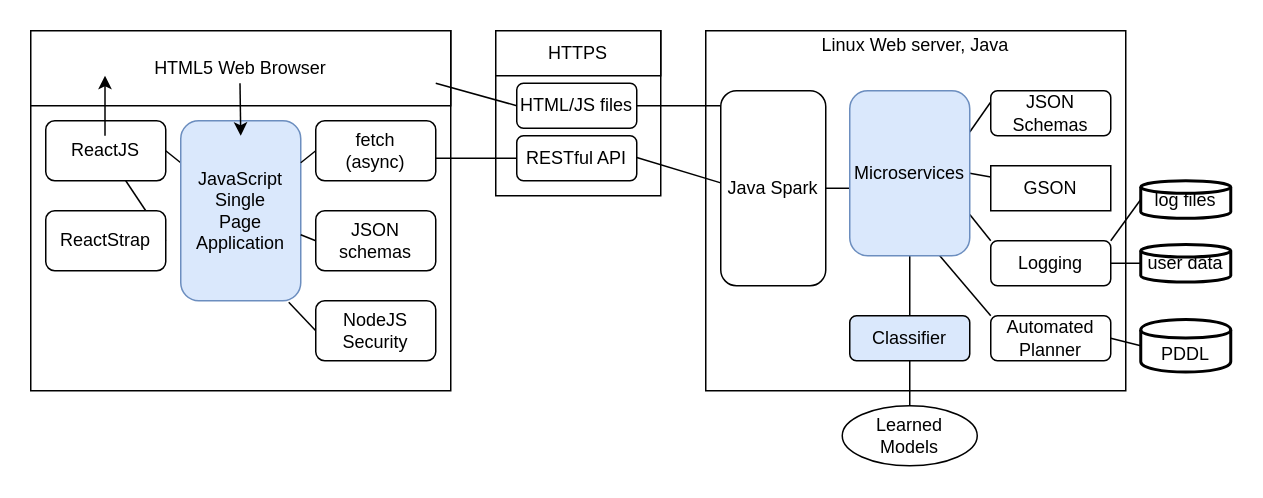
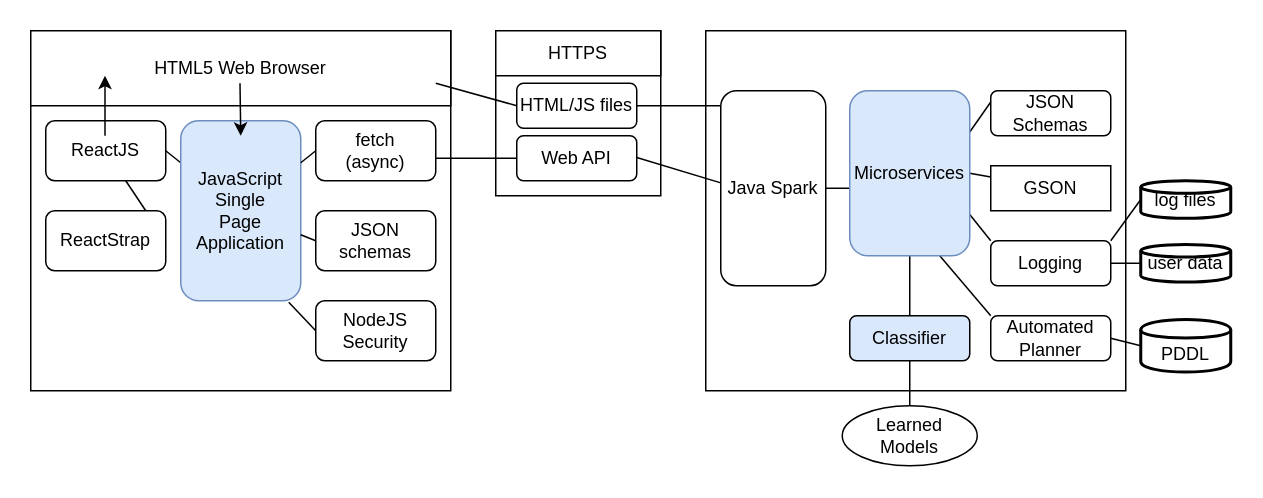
(916, 46) -> none
(577, 158) -> (577, 158)
